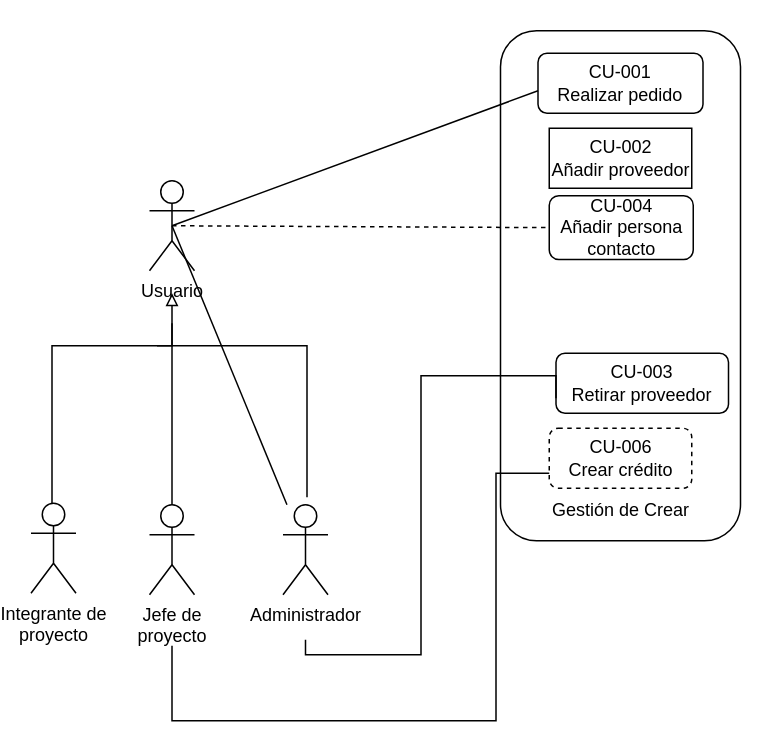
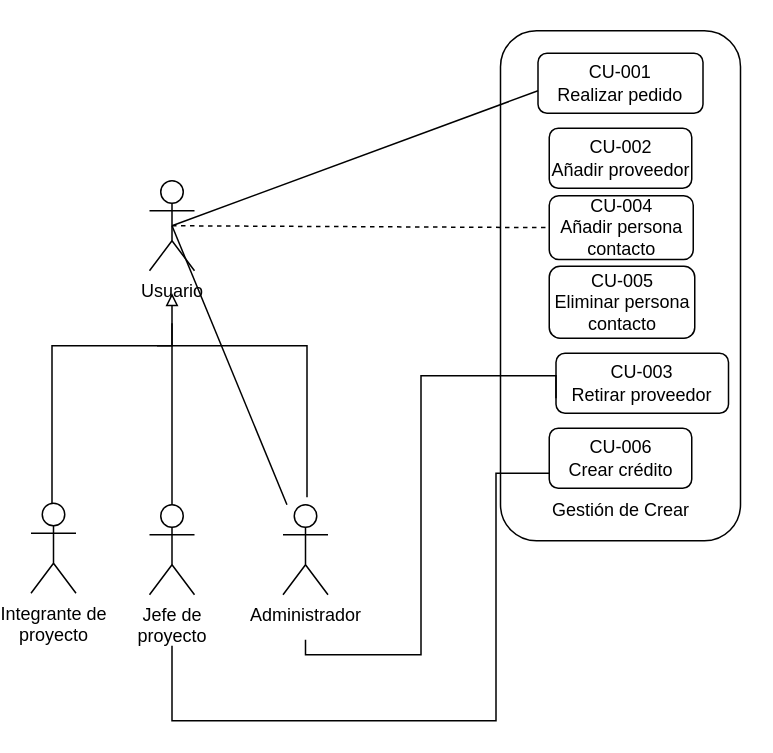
(620, 158) -> (620, 158)
none -> (622, 302)
(620, 458) -> (620, 458)
